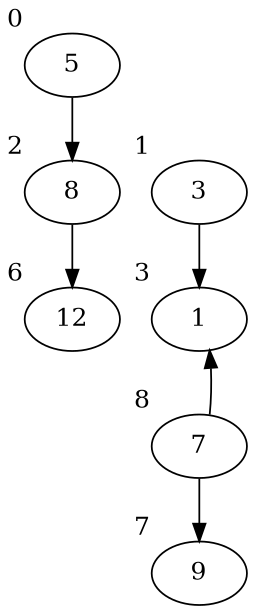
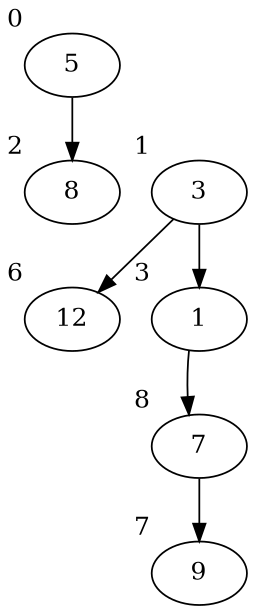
(72, 247) -> (142, 249)
(211, 391) -> (188, 374)
